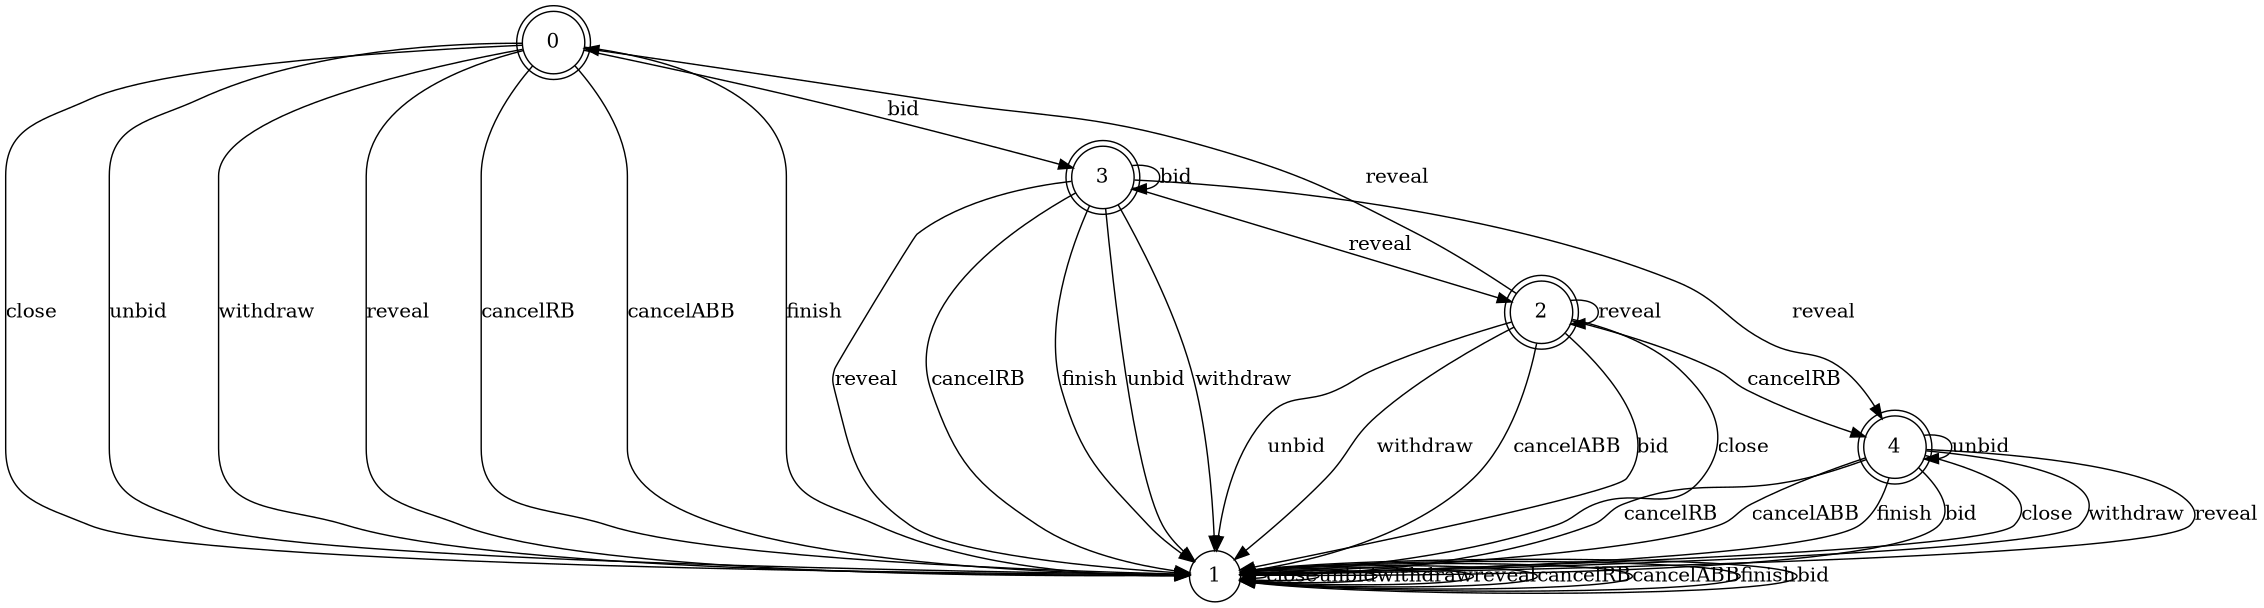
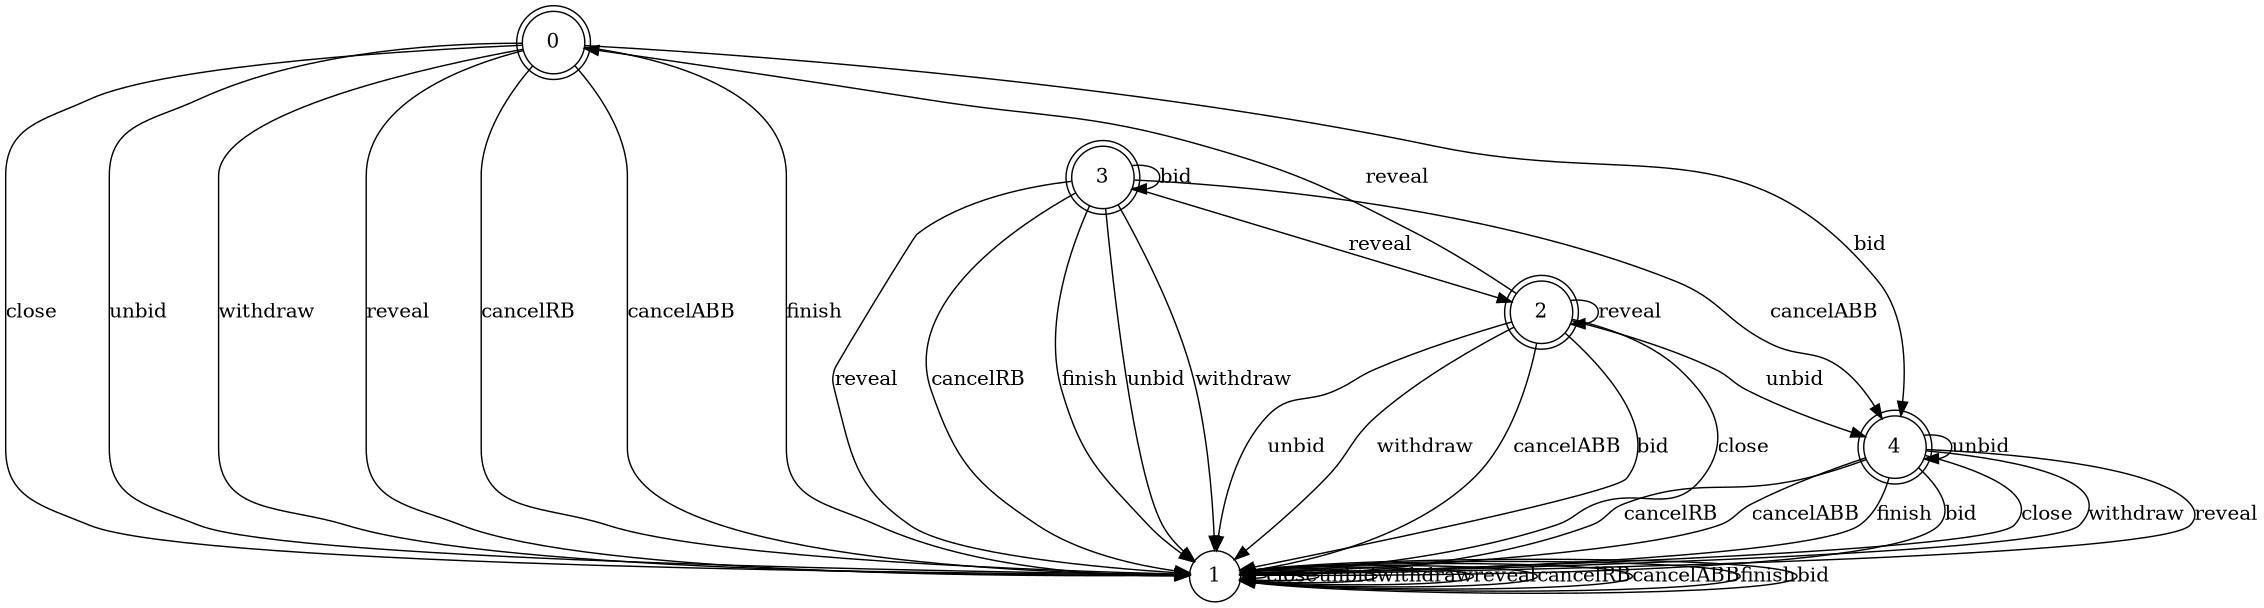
(823, 103) -> (1312, 123)
(1824, 312) -> (1824, 312)
(1795, 380) -> (1795, 380)
